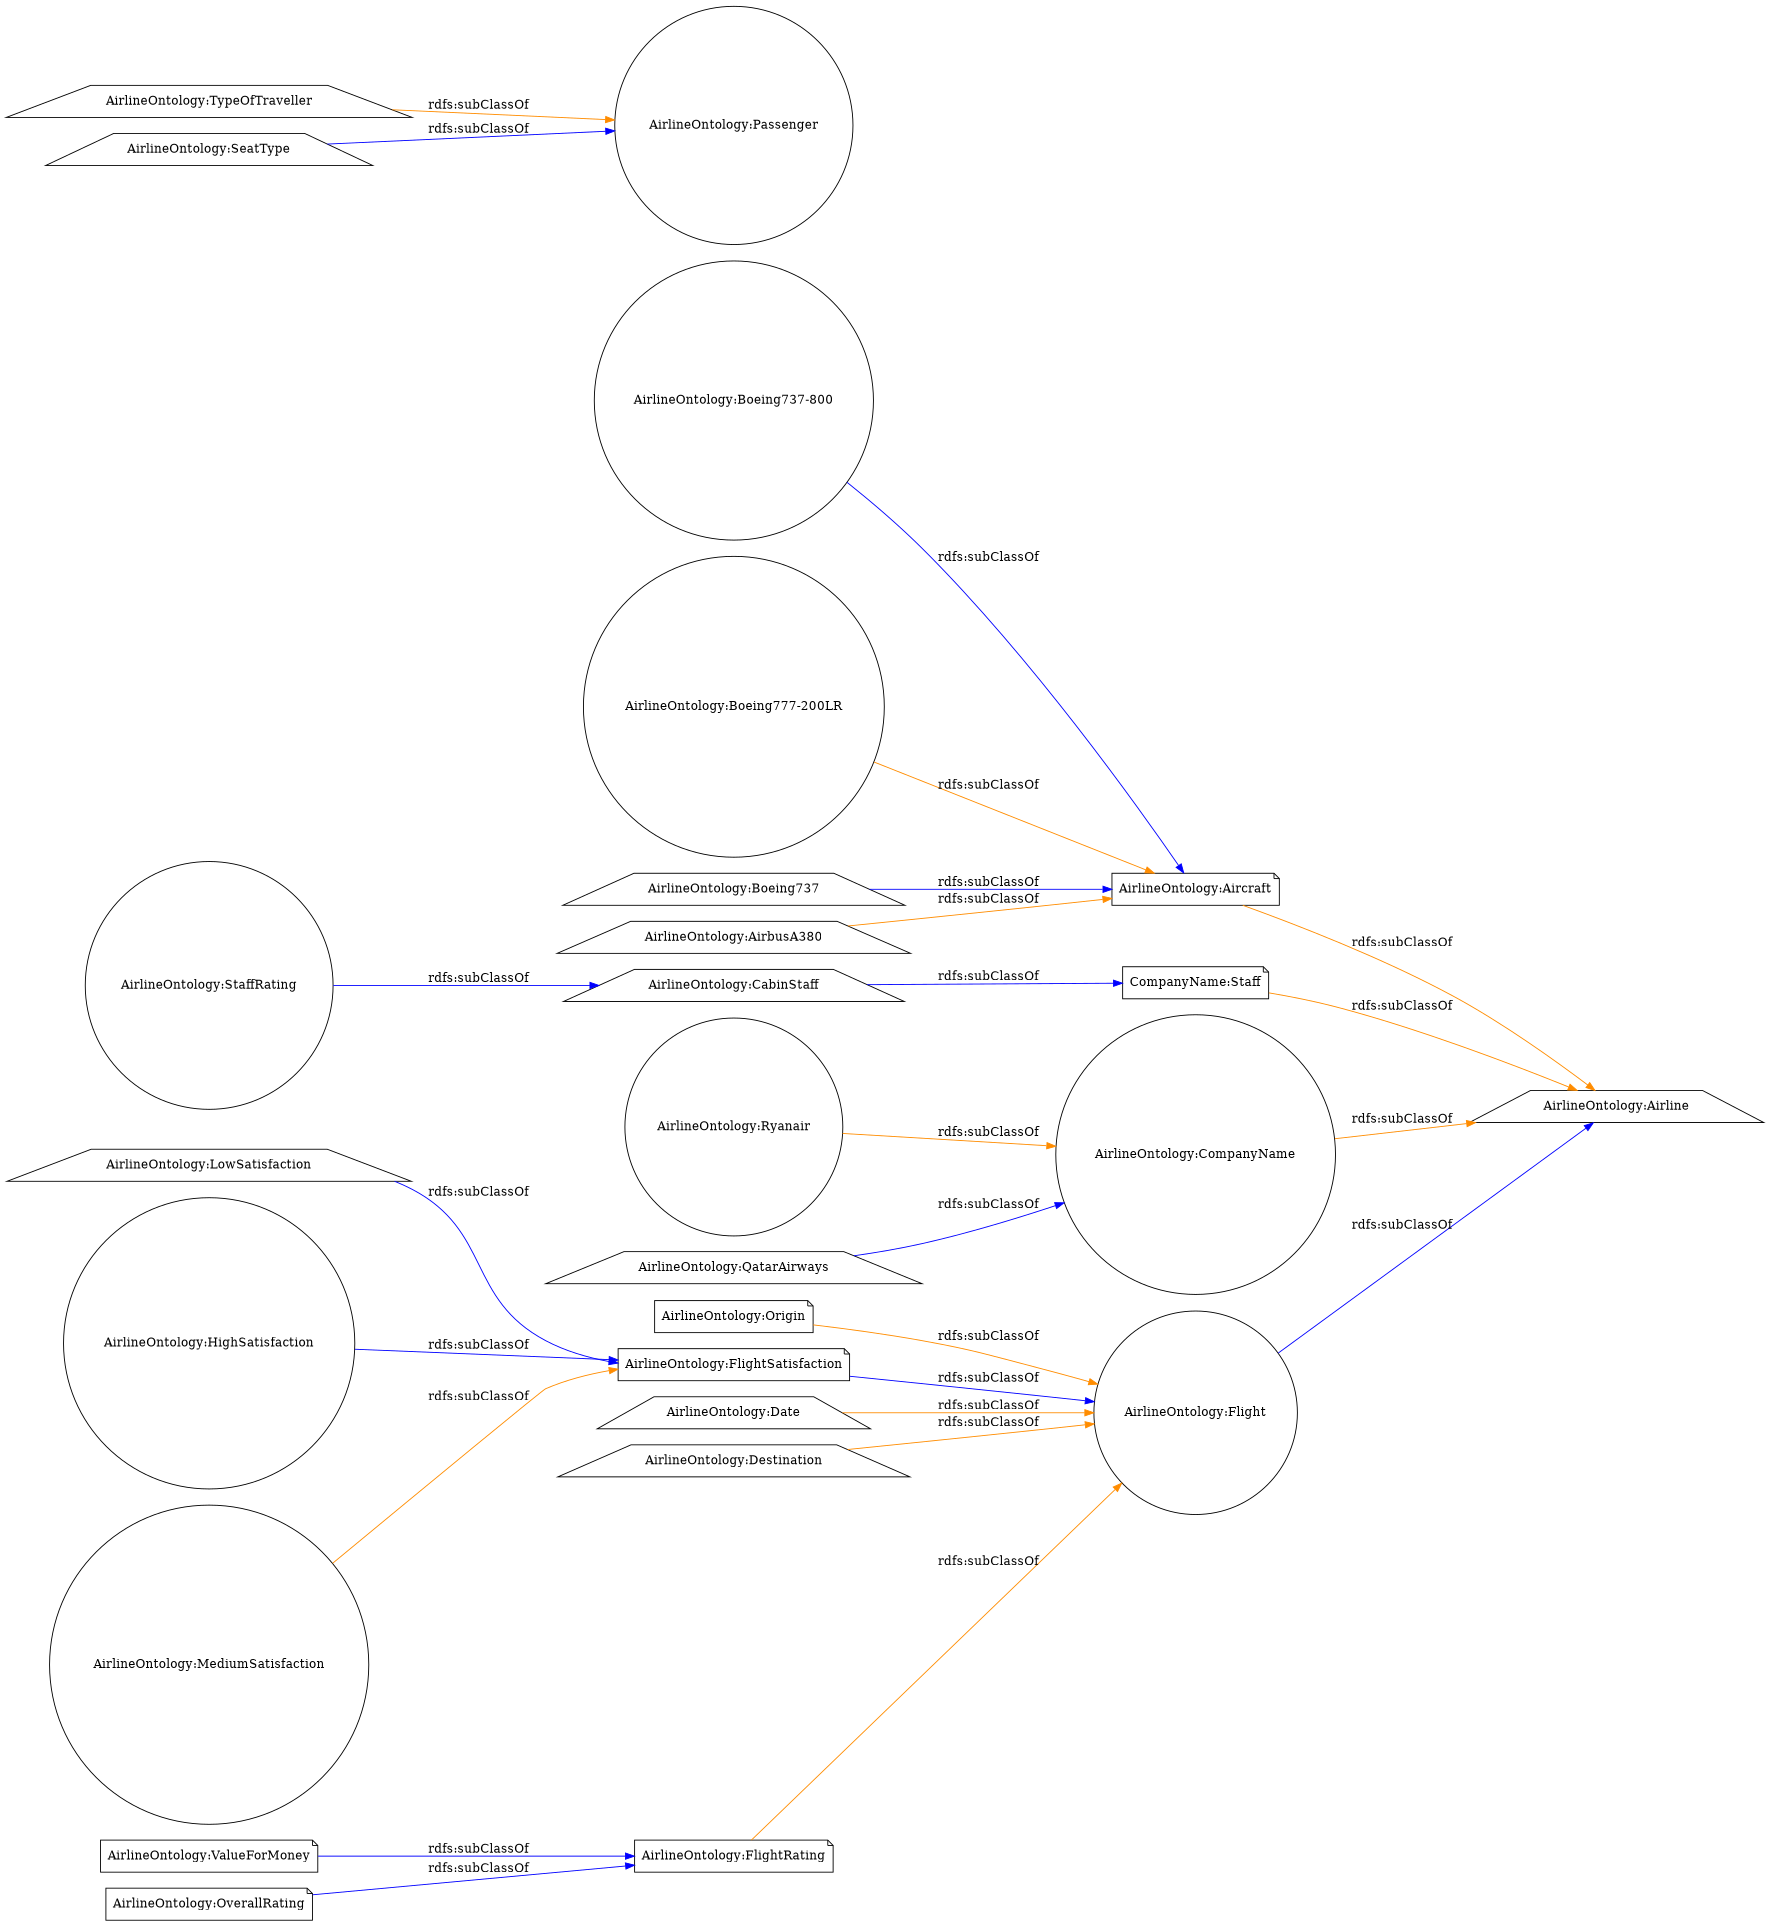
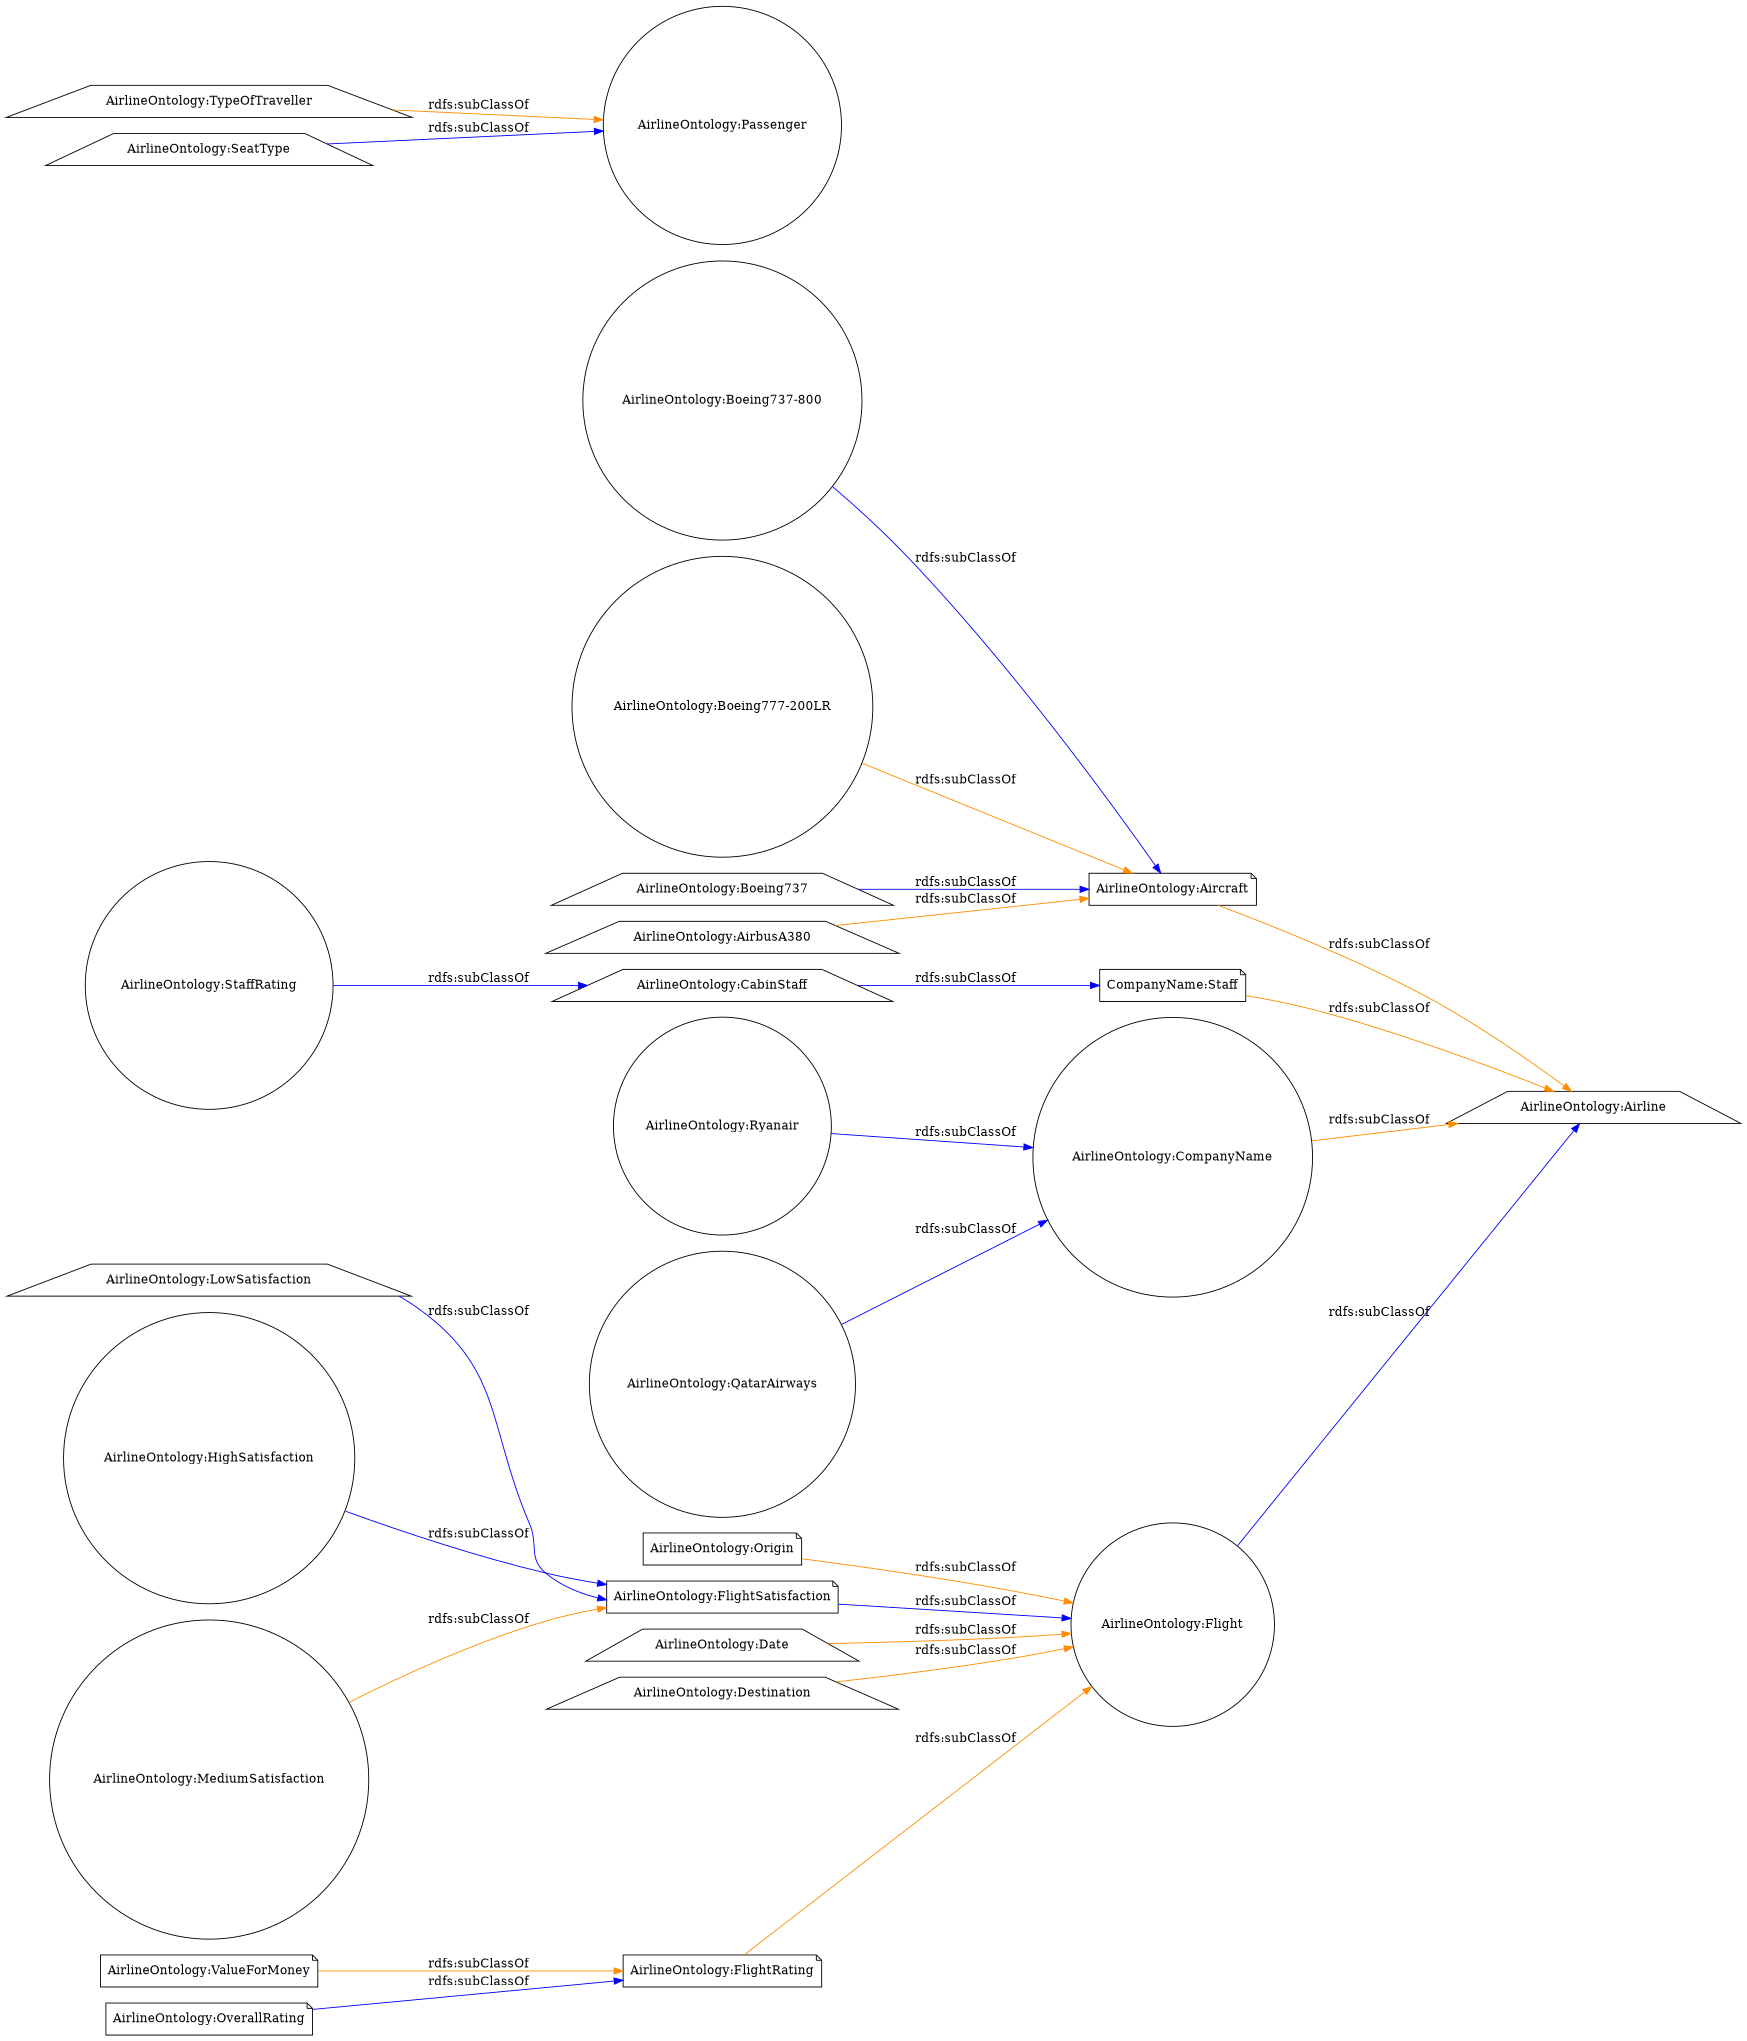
(945, 1140) -> (927, 1140)
(734, 1268) -> (722, 1384)
(472, 1856) -> (466, 1971)
